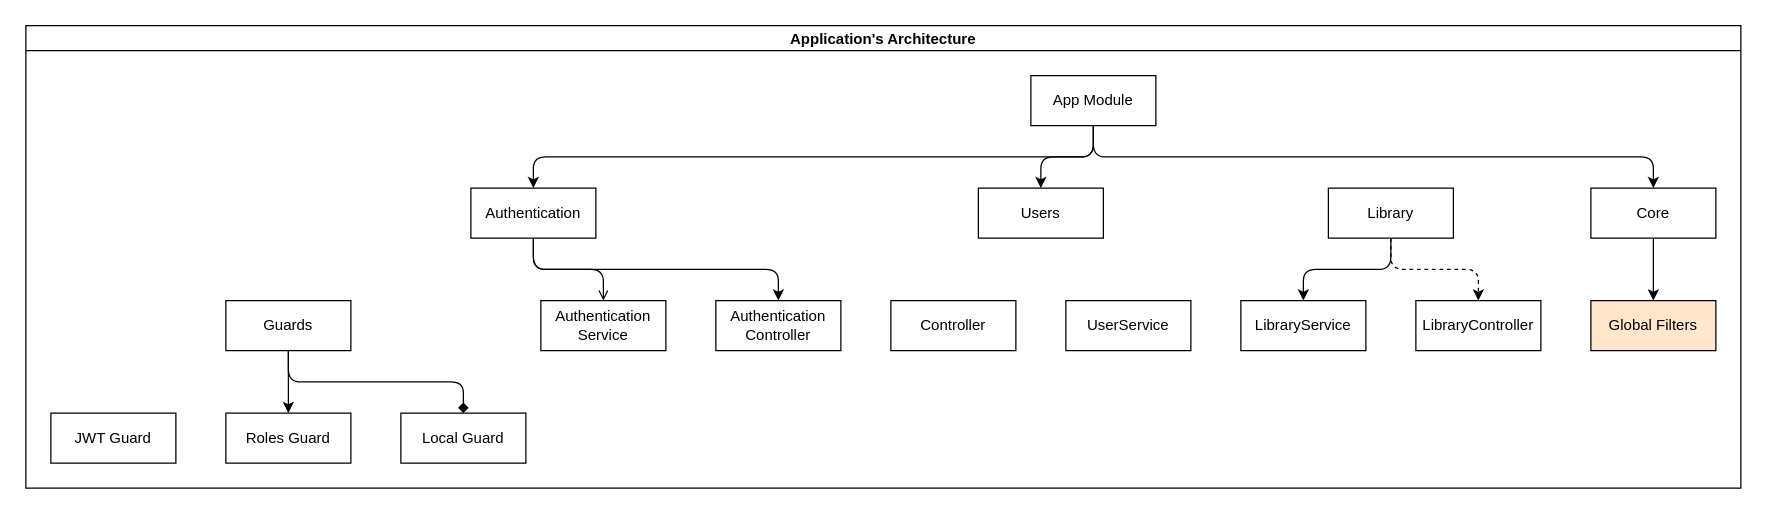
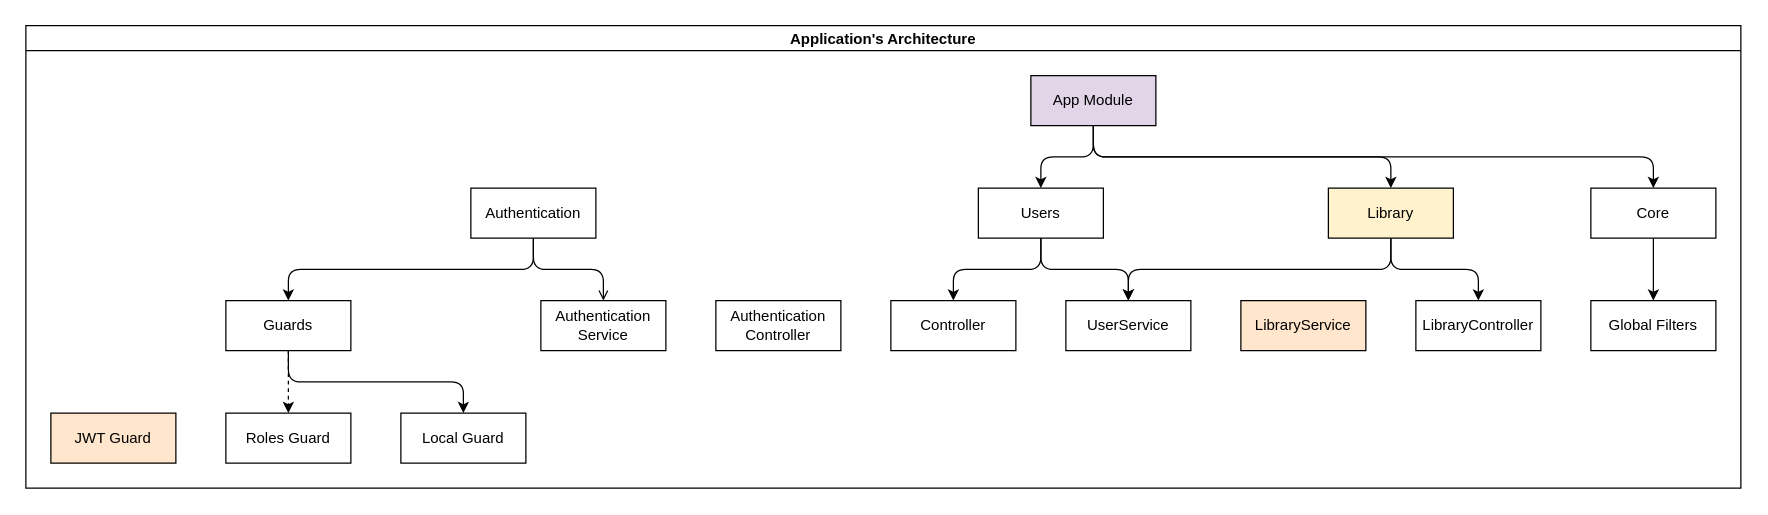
(1093, 101) -> (1093, 101)
(782, 157) -> none
none -> (1391, 170)
(1391, 213) -> (1391, 213)
none -> (403, 269)
(695, 269) -> none
none -> (989, 269)
none -> (1083, 269)
(1440, 269) -> (1440, 269)
(1303, 280) -> (1223, 269)
(1303, 326) -> (1303, 326)
(1653, 326) -> (1653, 326)
(288, 391) -> (288, 391)
(463, 402) -> (463, 403)
(113, 438) -> (113, 438)
